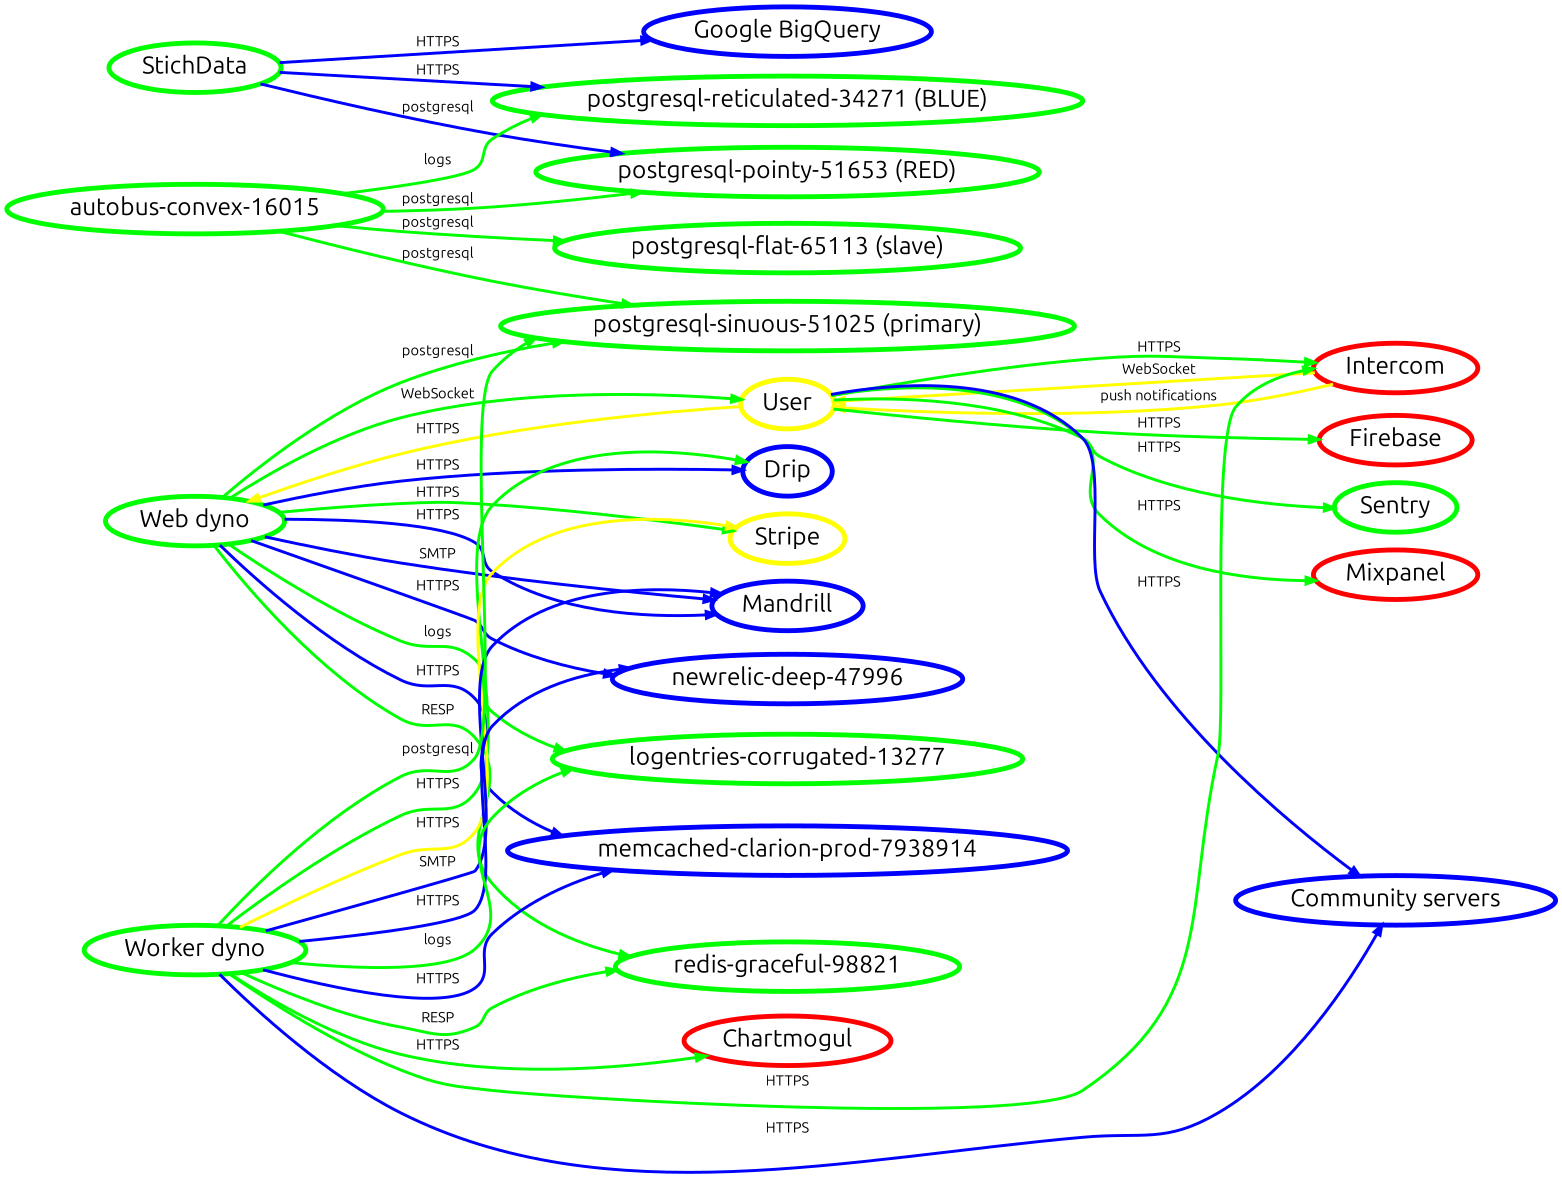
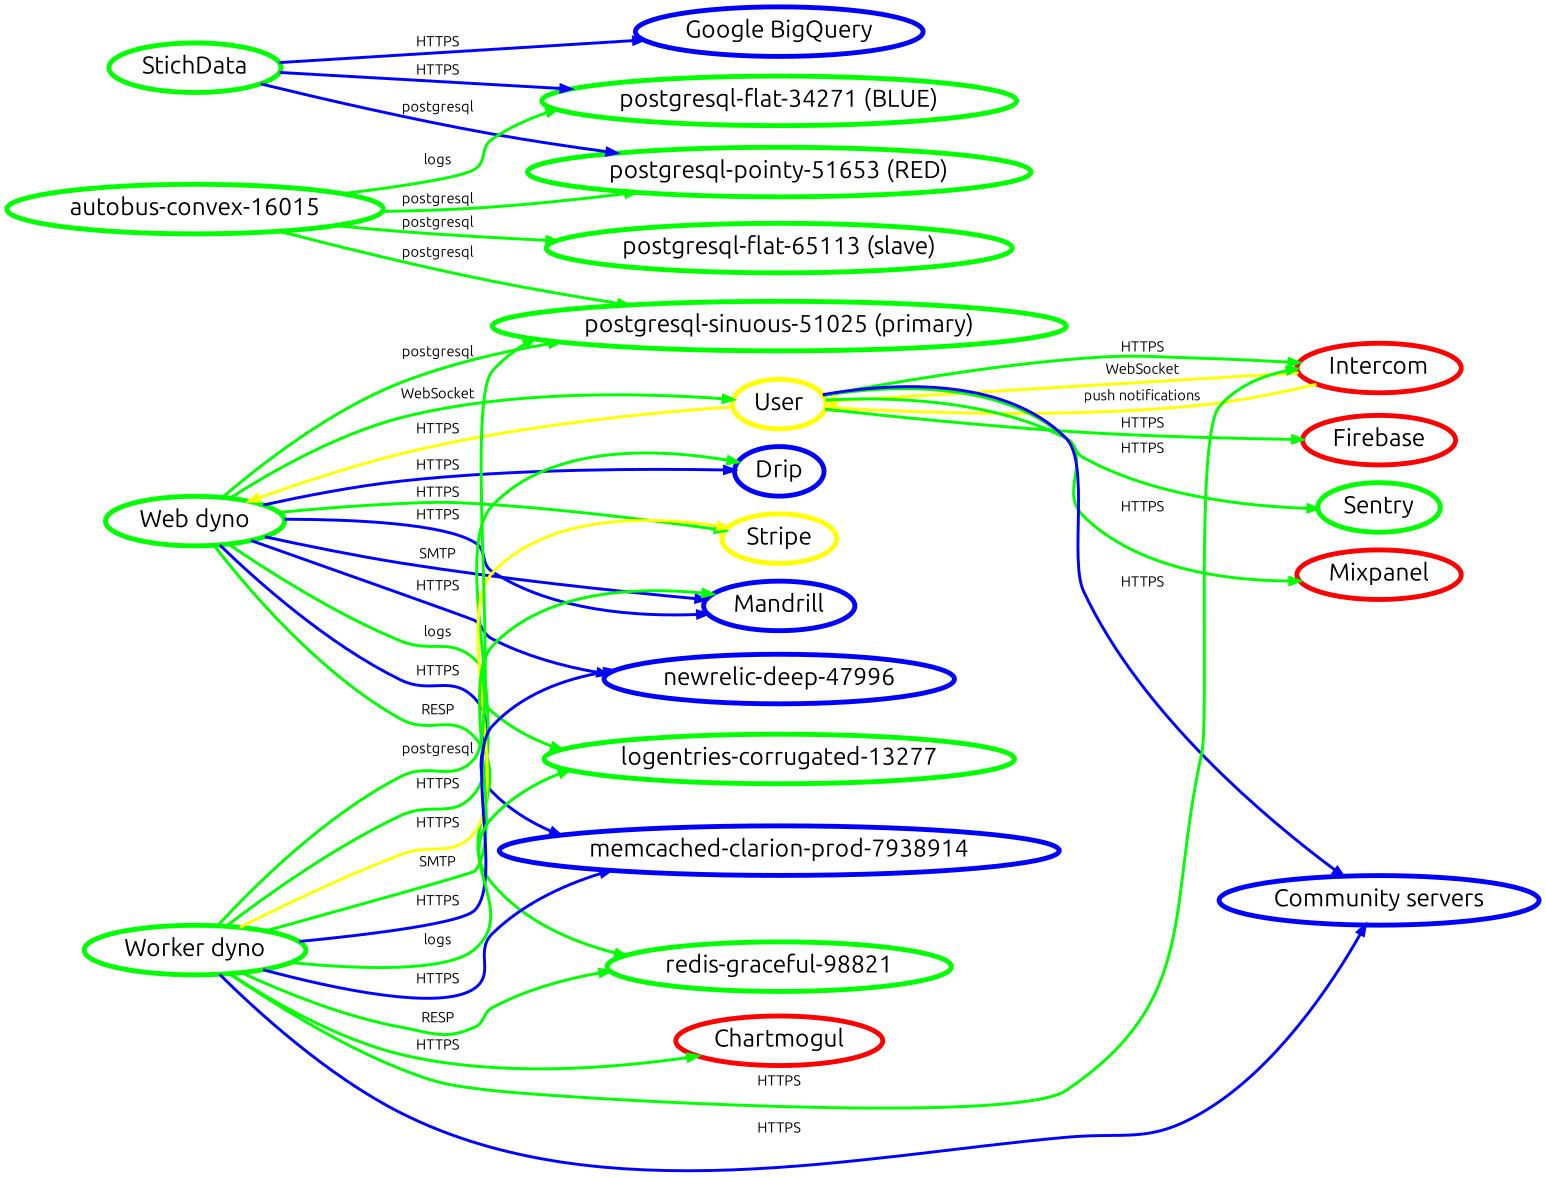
(788, 101) -> (779, 101)
(462, 875) -> (475, 870)
